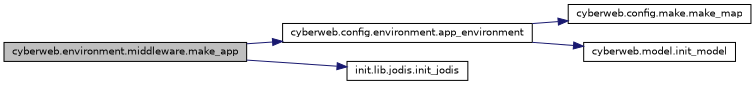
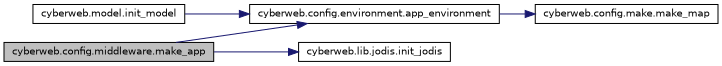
(553, 44) -> (212, 14)
(125, 52) -> (109, 52)
(407, 71) -> (374, 52)
